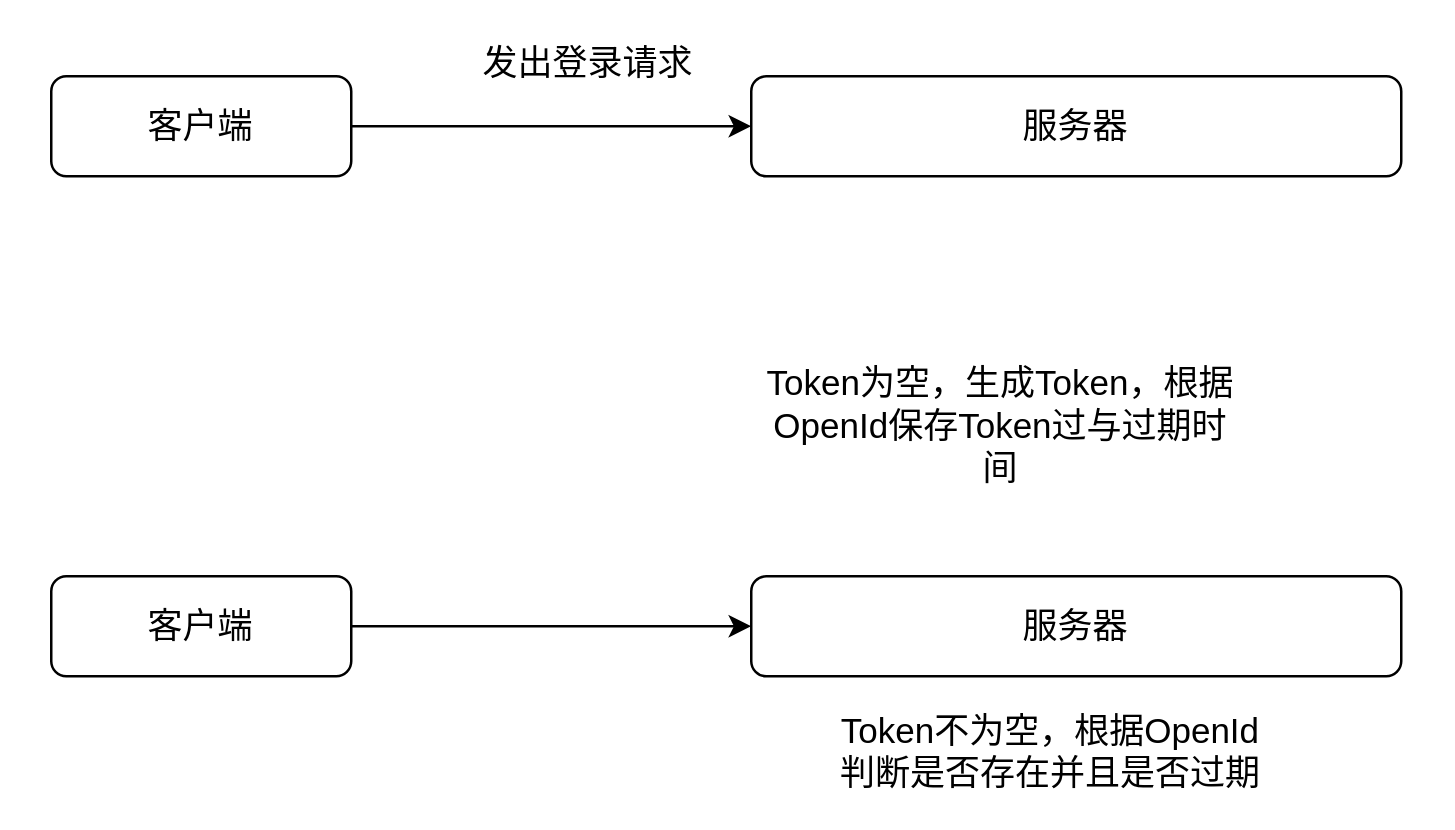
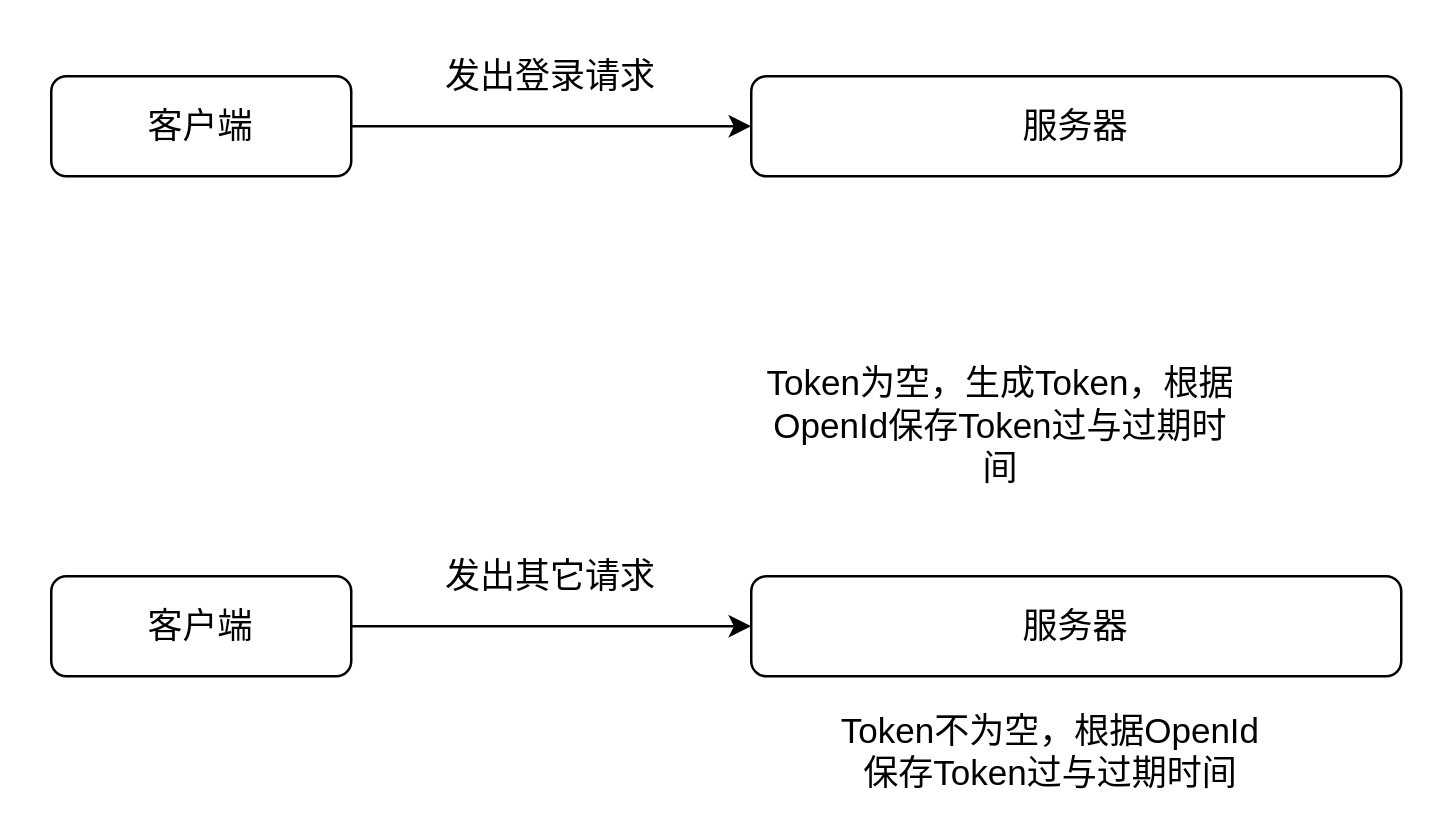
(589, 64) -> (551, 76)
none -> (551, 576)
(1051, 751) -> (1051, 751)
